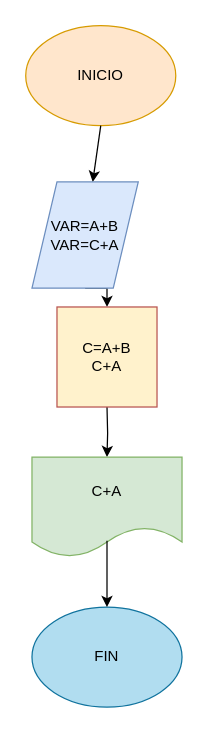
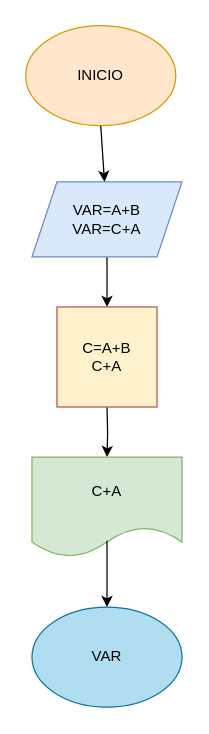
(85, 235) -> (107, 219)
(107, 657) -> (107, 657)
